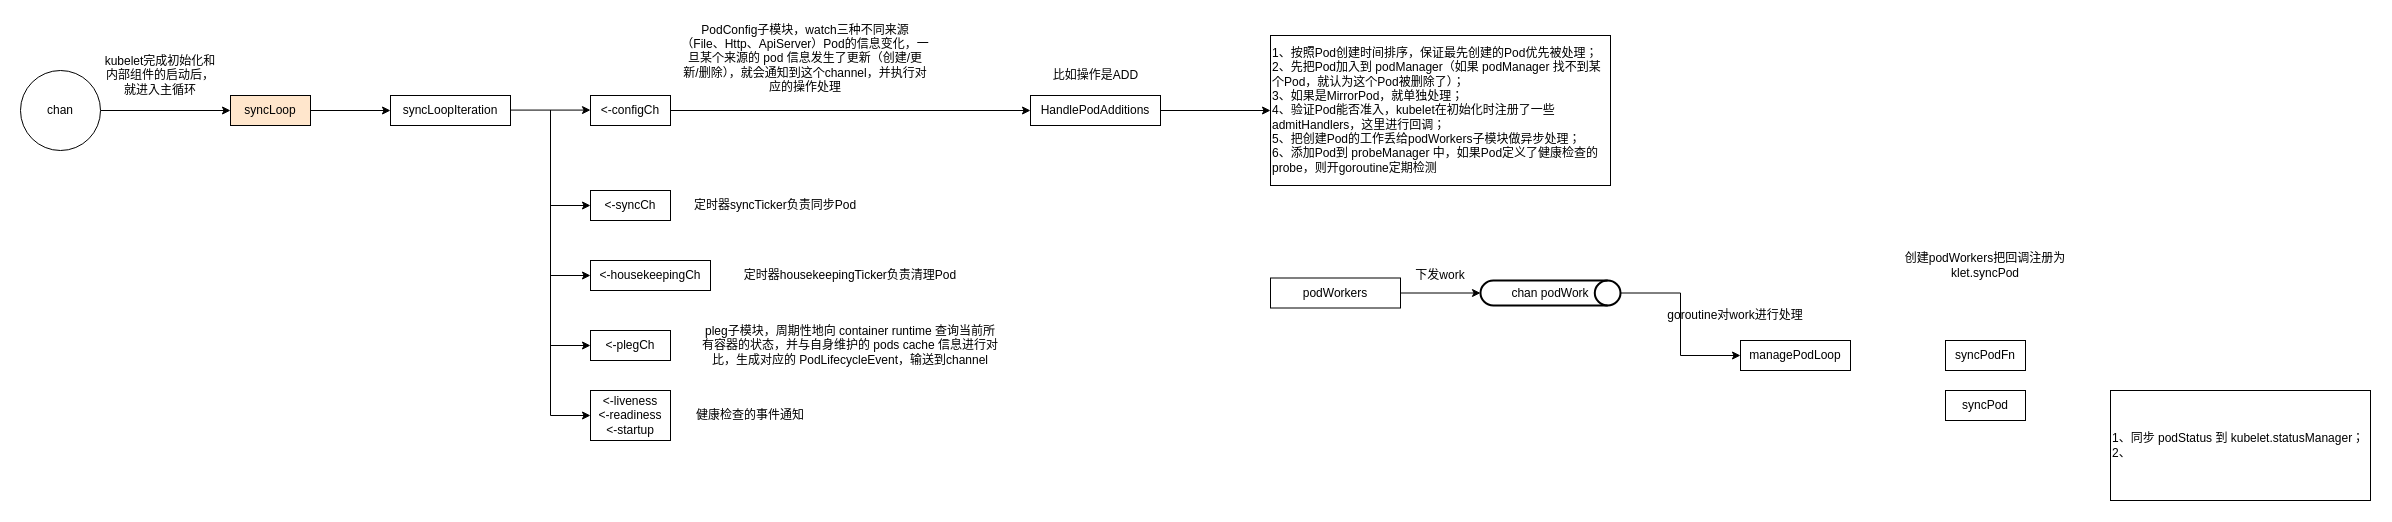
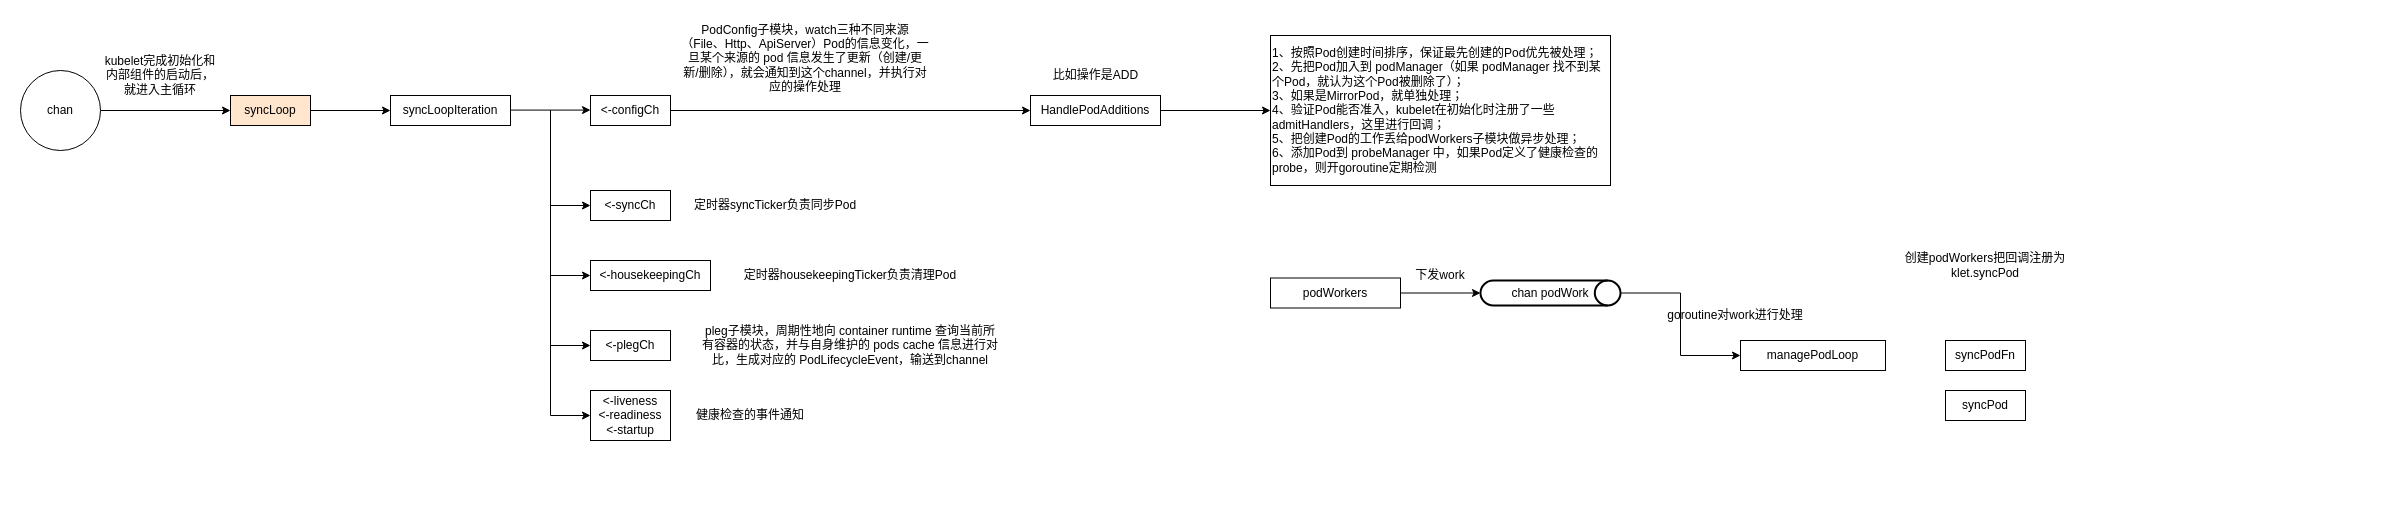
(1796, 356) -> (1813, 356)
(2241, 446) -> none
